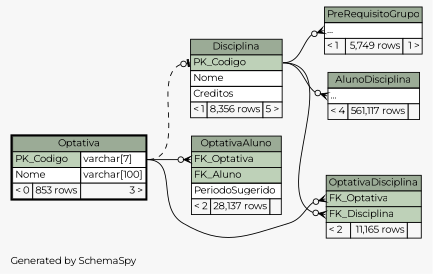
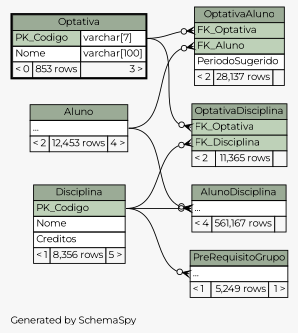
(375, 46) -> (241, 289)
(378, 111) -> (243, 224)
(169, 116) -> none
none -> (79, 128)
(380, 230) -> (245, 158)
